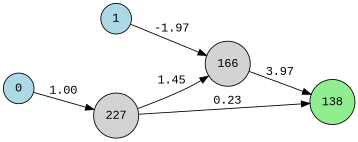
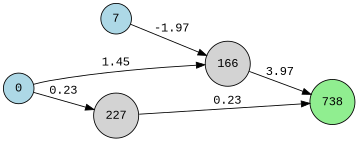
(116, 19) -> (116, 19)
(64, 91) -> (64, 91)
(170, 96) -> (115, 72)
(332, 102) -> (332, 102)
